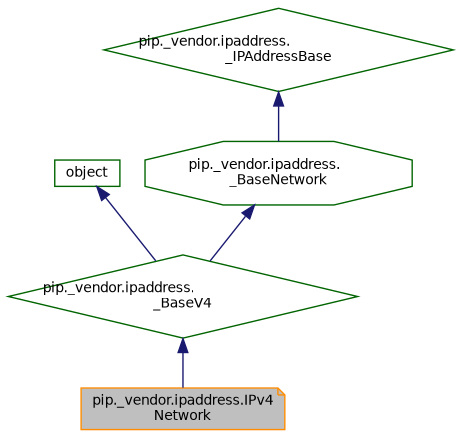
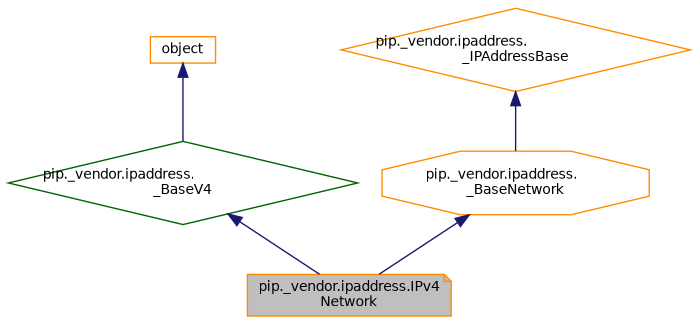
(279, 50) -> (516, 50)
(87, 173) -> (183, 50)
(279, 173) -> (516, 183)
(228, 239) -> (418, 248)
